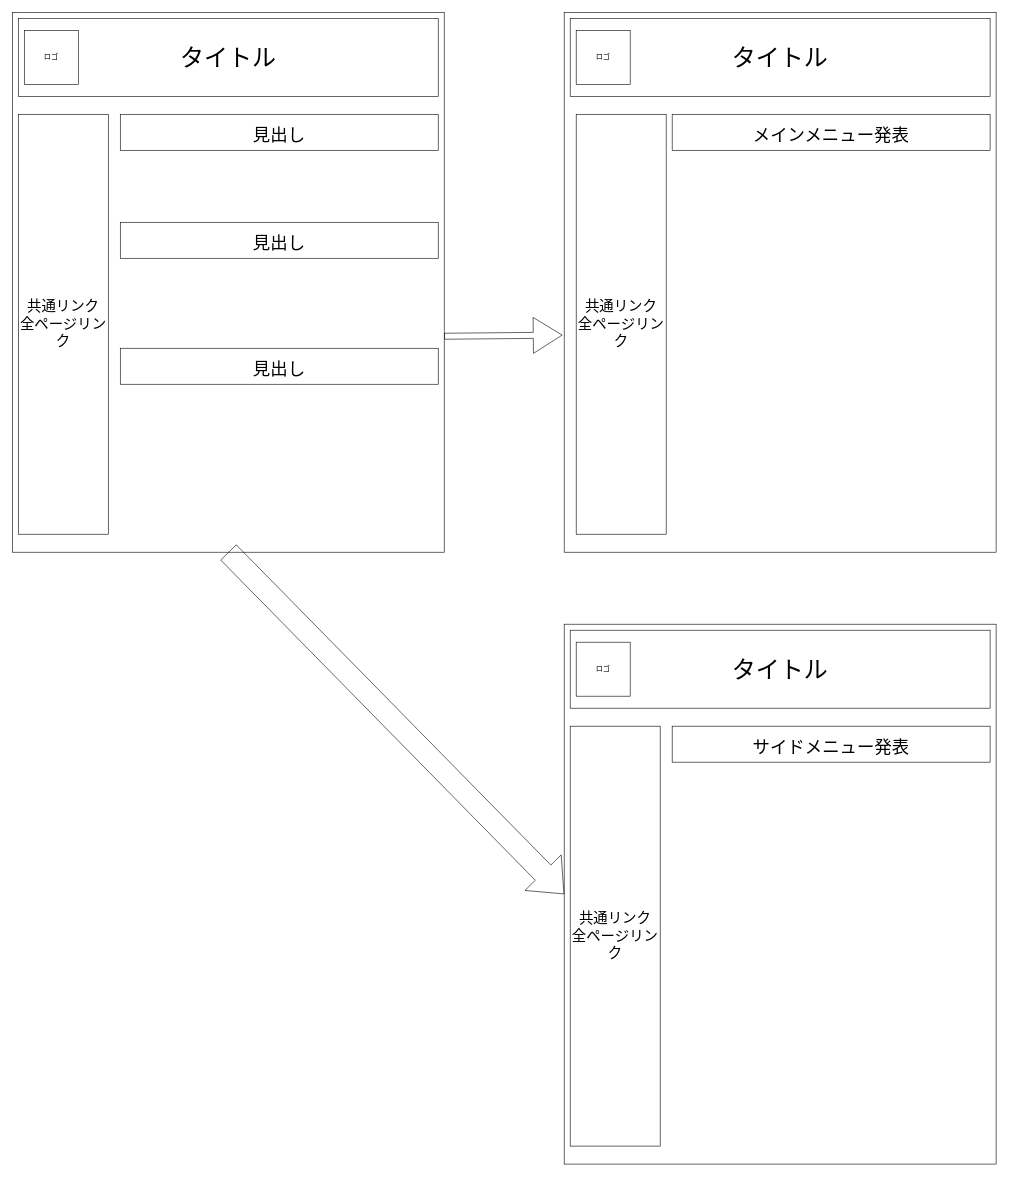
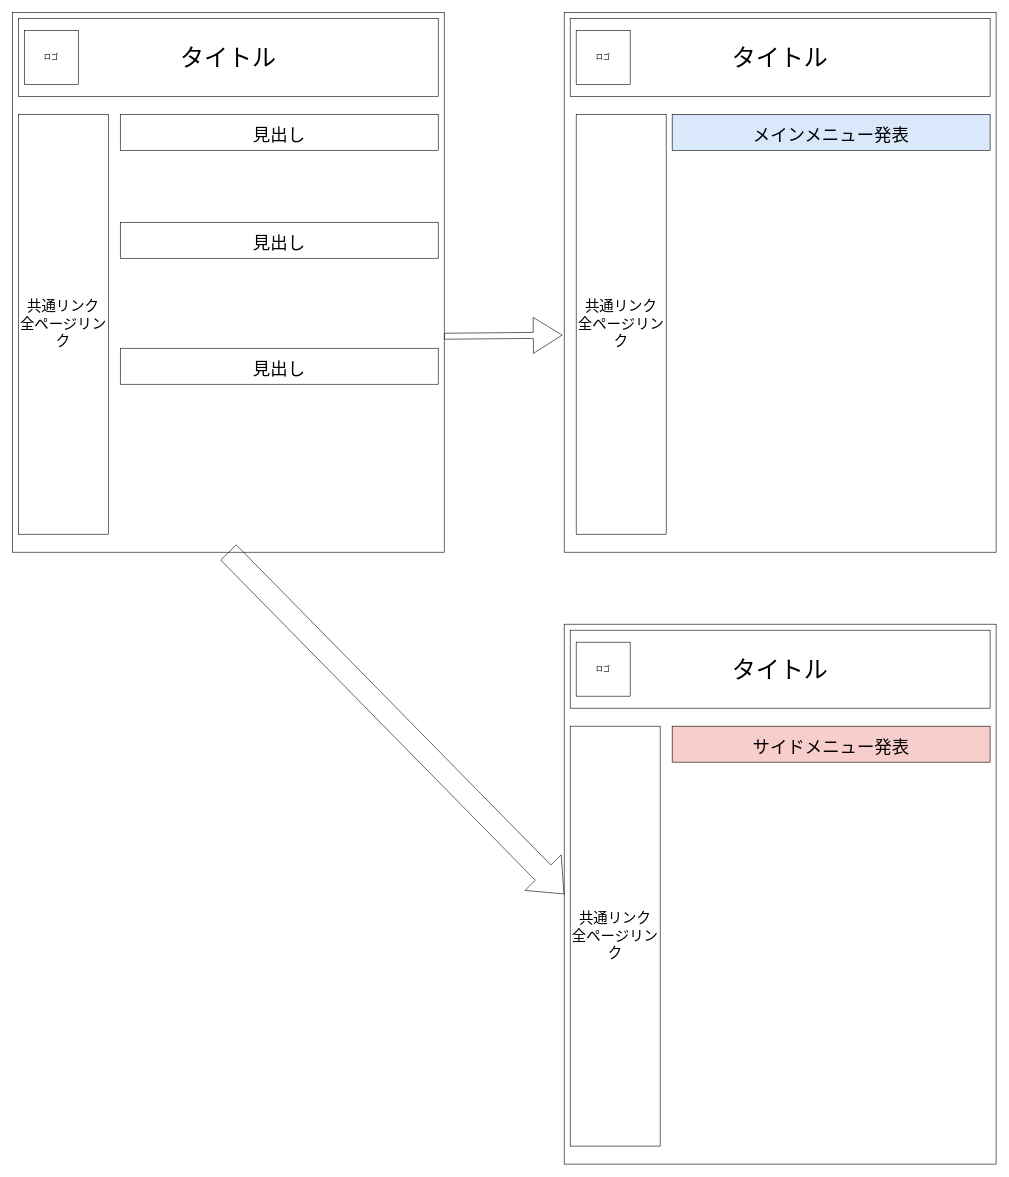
(831, 132) -> (831, 132)
(831, 744) -> (831, 744)
